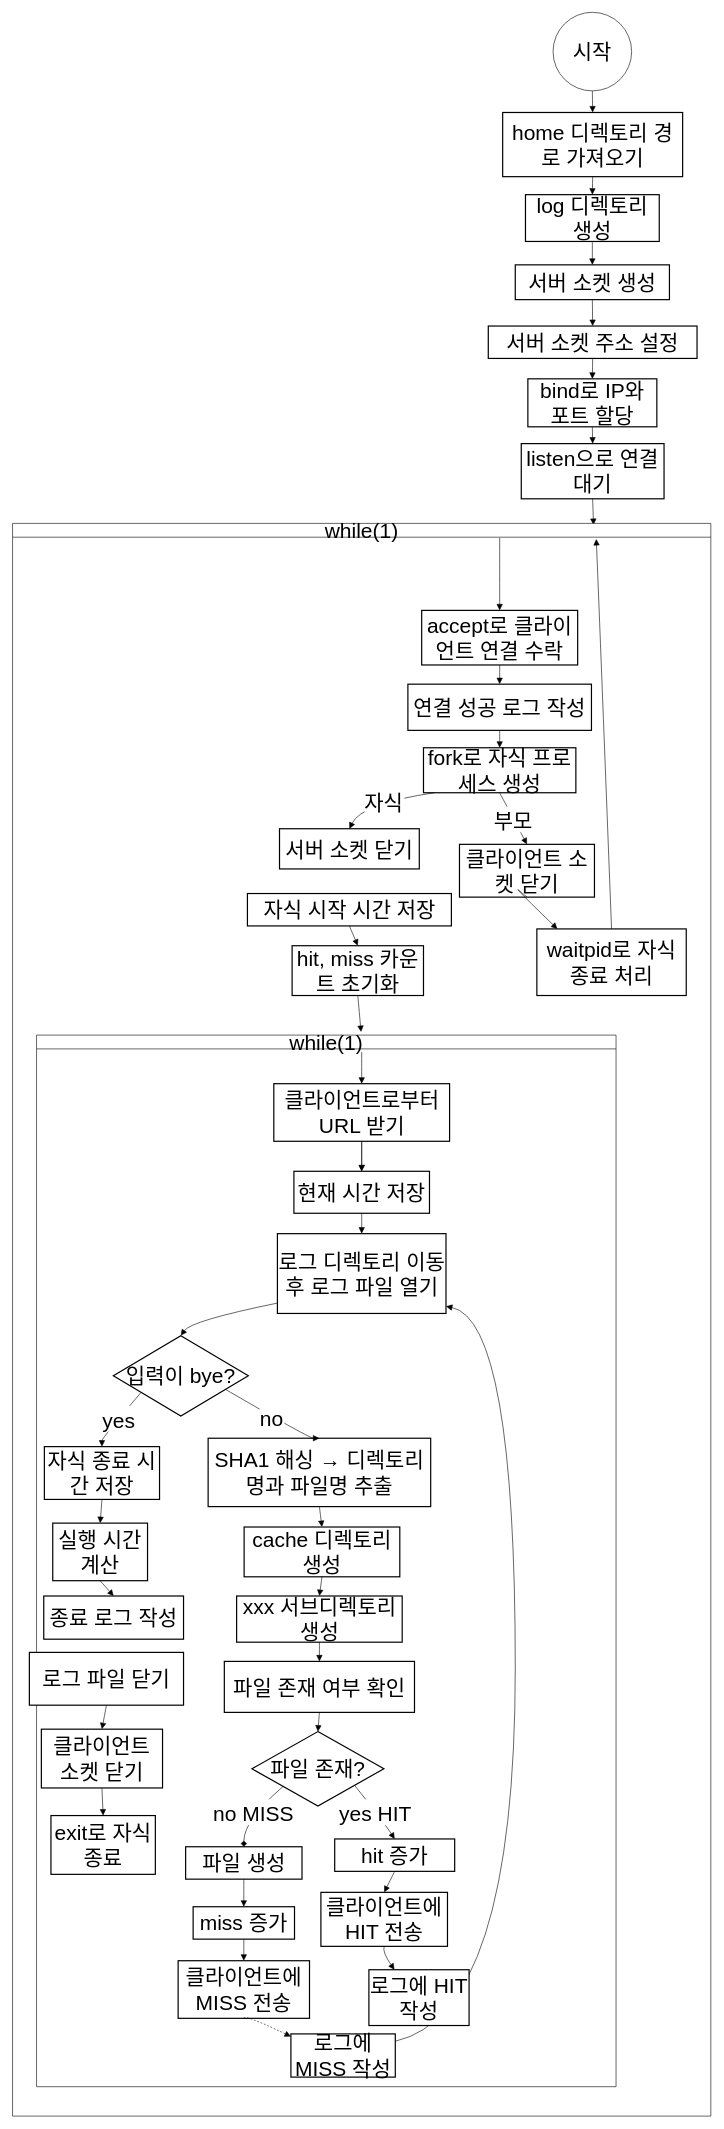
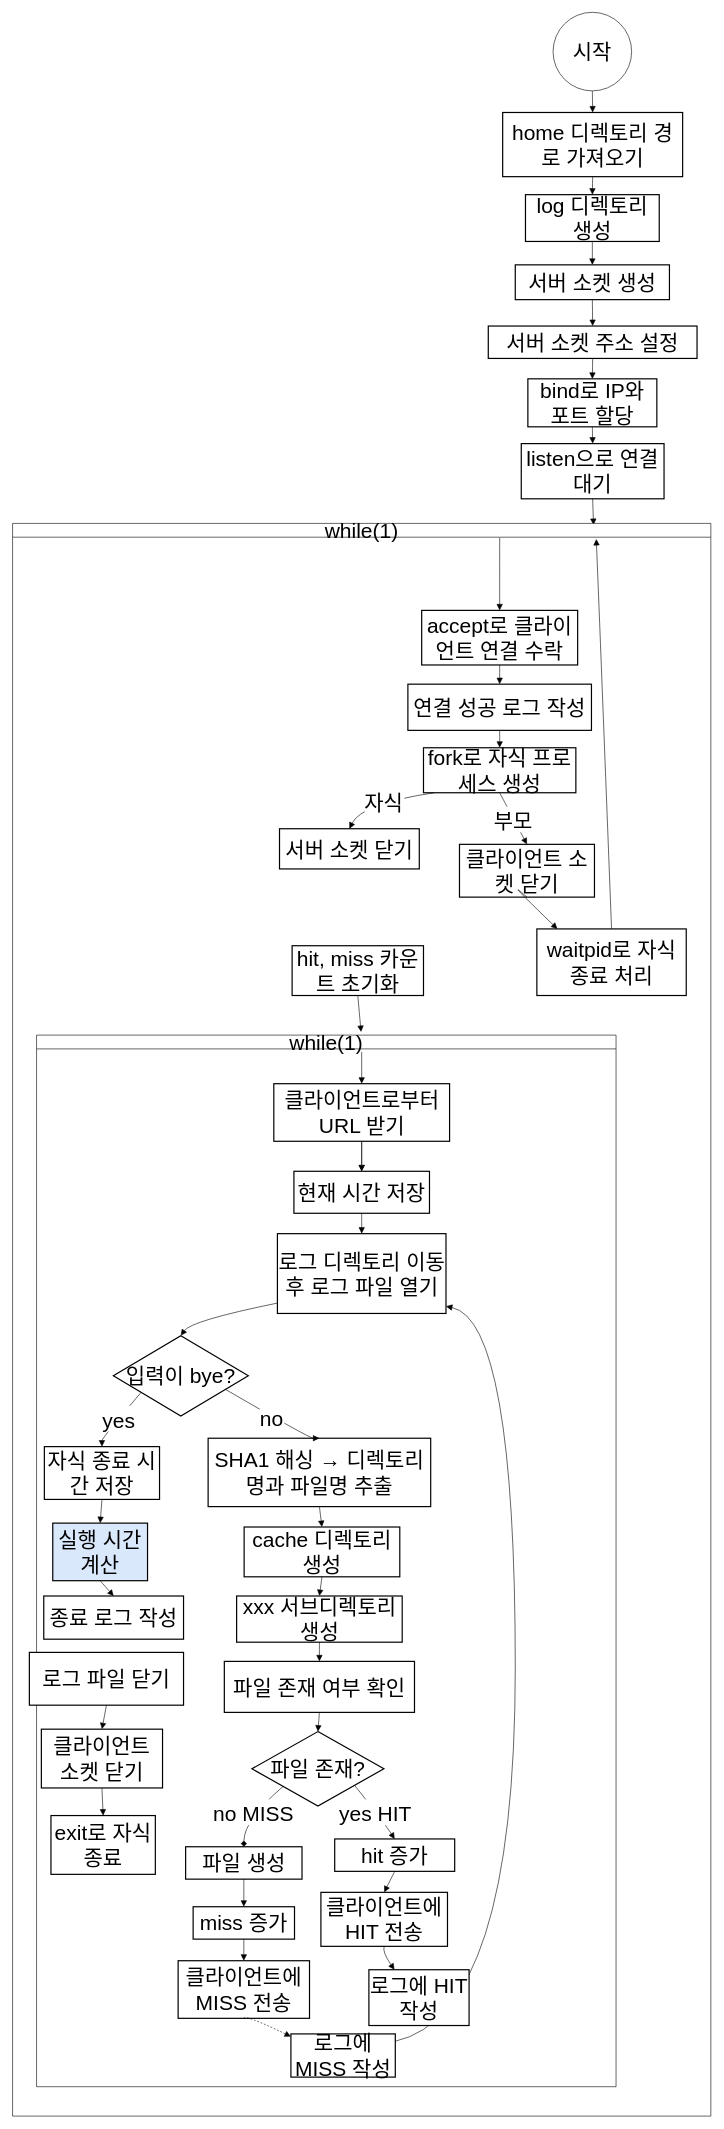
(349, 910) -> none
(352, 932) -> none
(100, 1552) -> (100, 1552)
